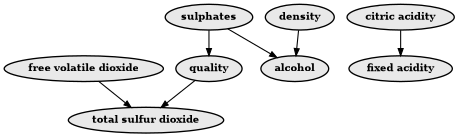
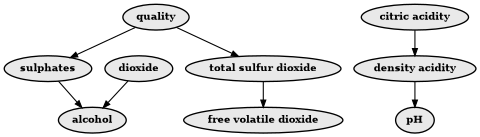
(300, 17) -> (139, 69)
(209, 39) -> (106, 41)
(401, 69) -> (415, 69)
(112, 92) -> (263, 91)
none -> (415, 120)
